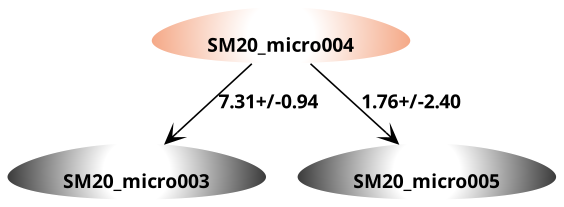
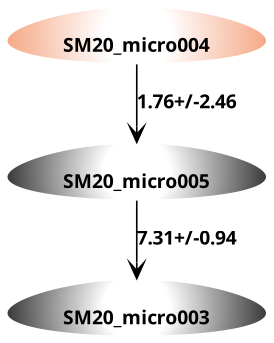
(215, 98) -> (137, 232)
(412, 103) -> (187, 103)
